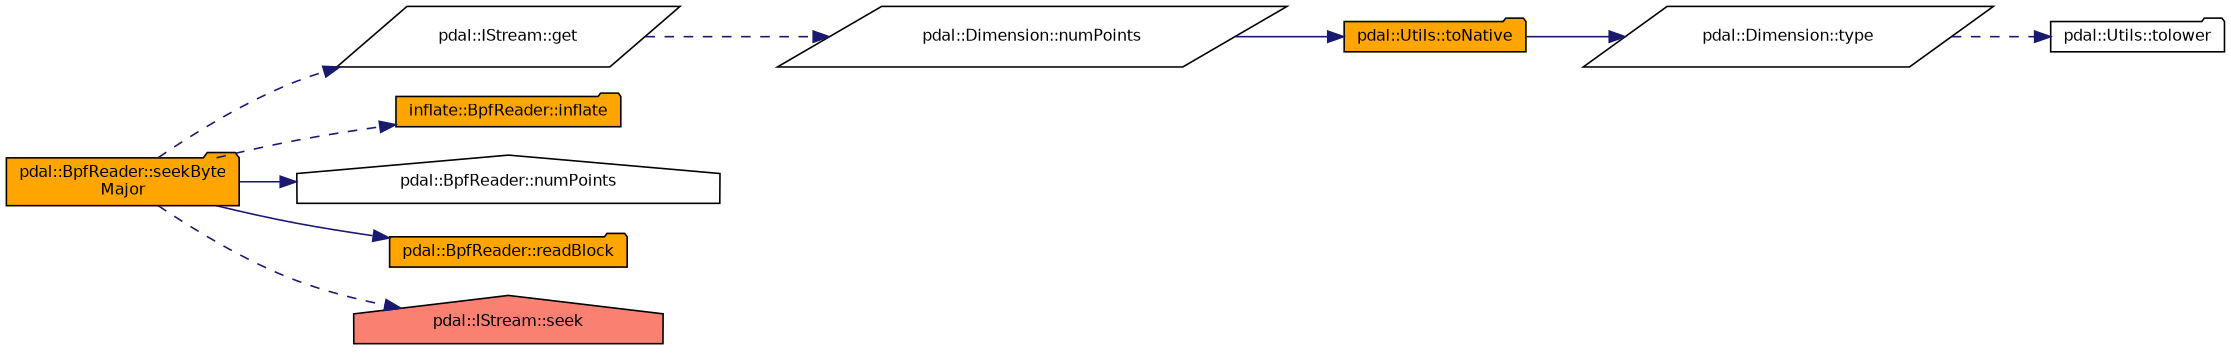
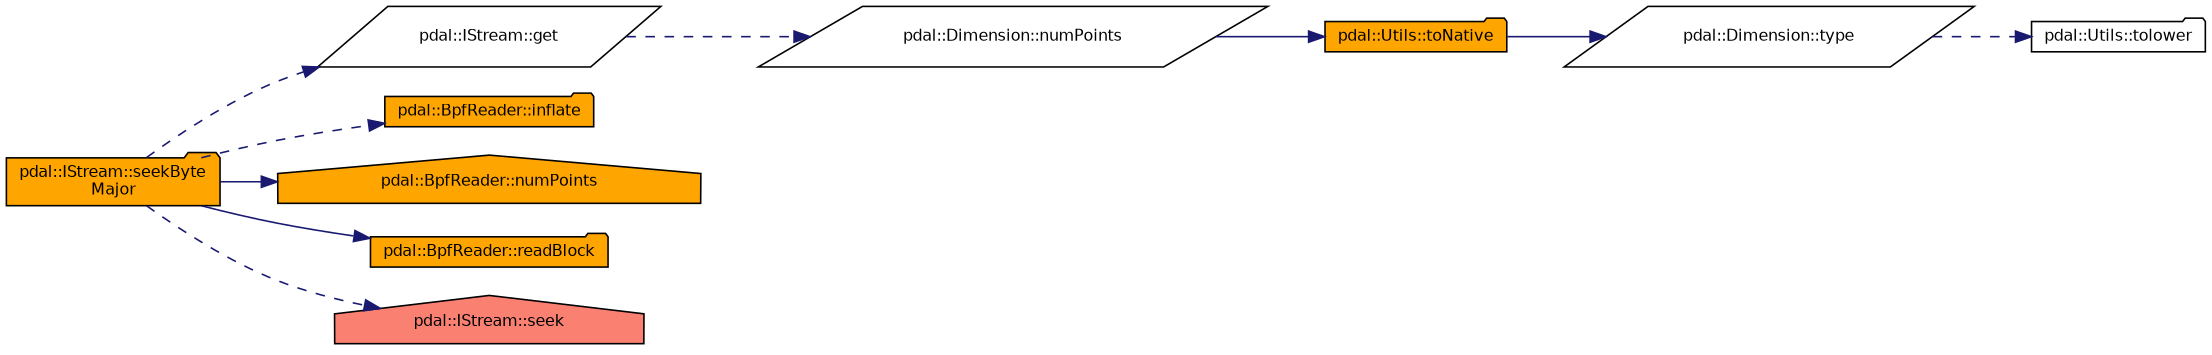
(508, 112) -> (489, 112)
(123, 182) -> (113, 182)
(508, 182) -> (489, 182)
